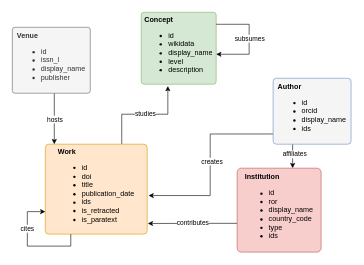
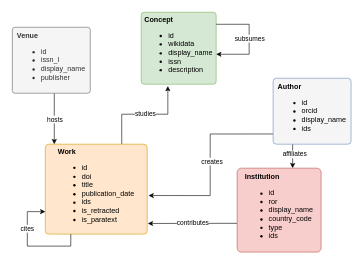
(179, 48) -> (179, 48)
